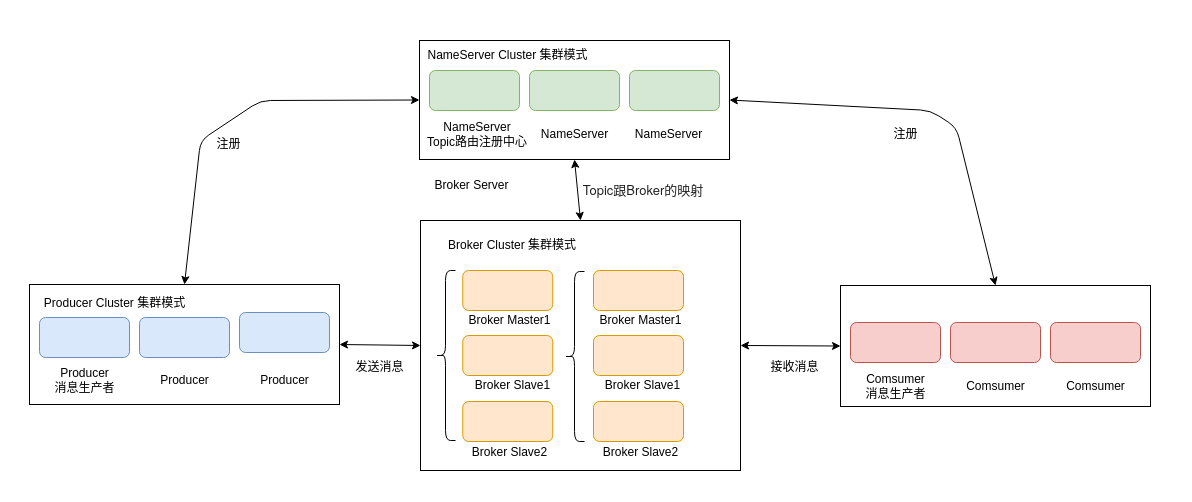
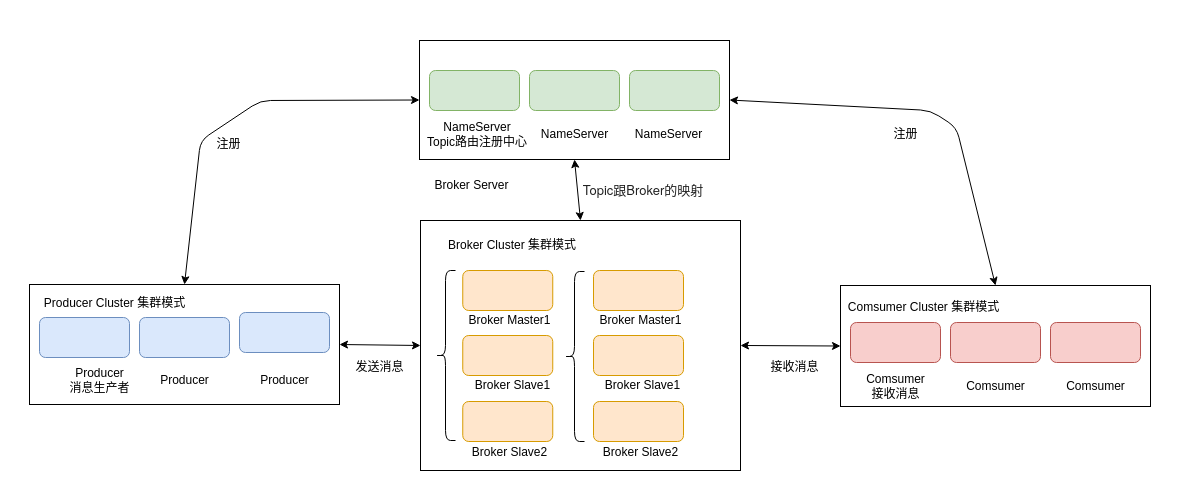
(507, 56) -> none
none -> (924, 308)
(85, 381) -> (100, 381)
(896, 387) -> (896, 387)
